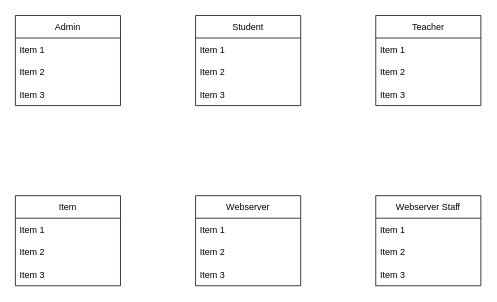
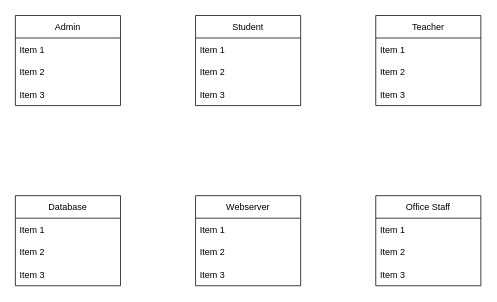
(68, 207) -> (68, 207)
(428, 207) -> (428, 207)
